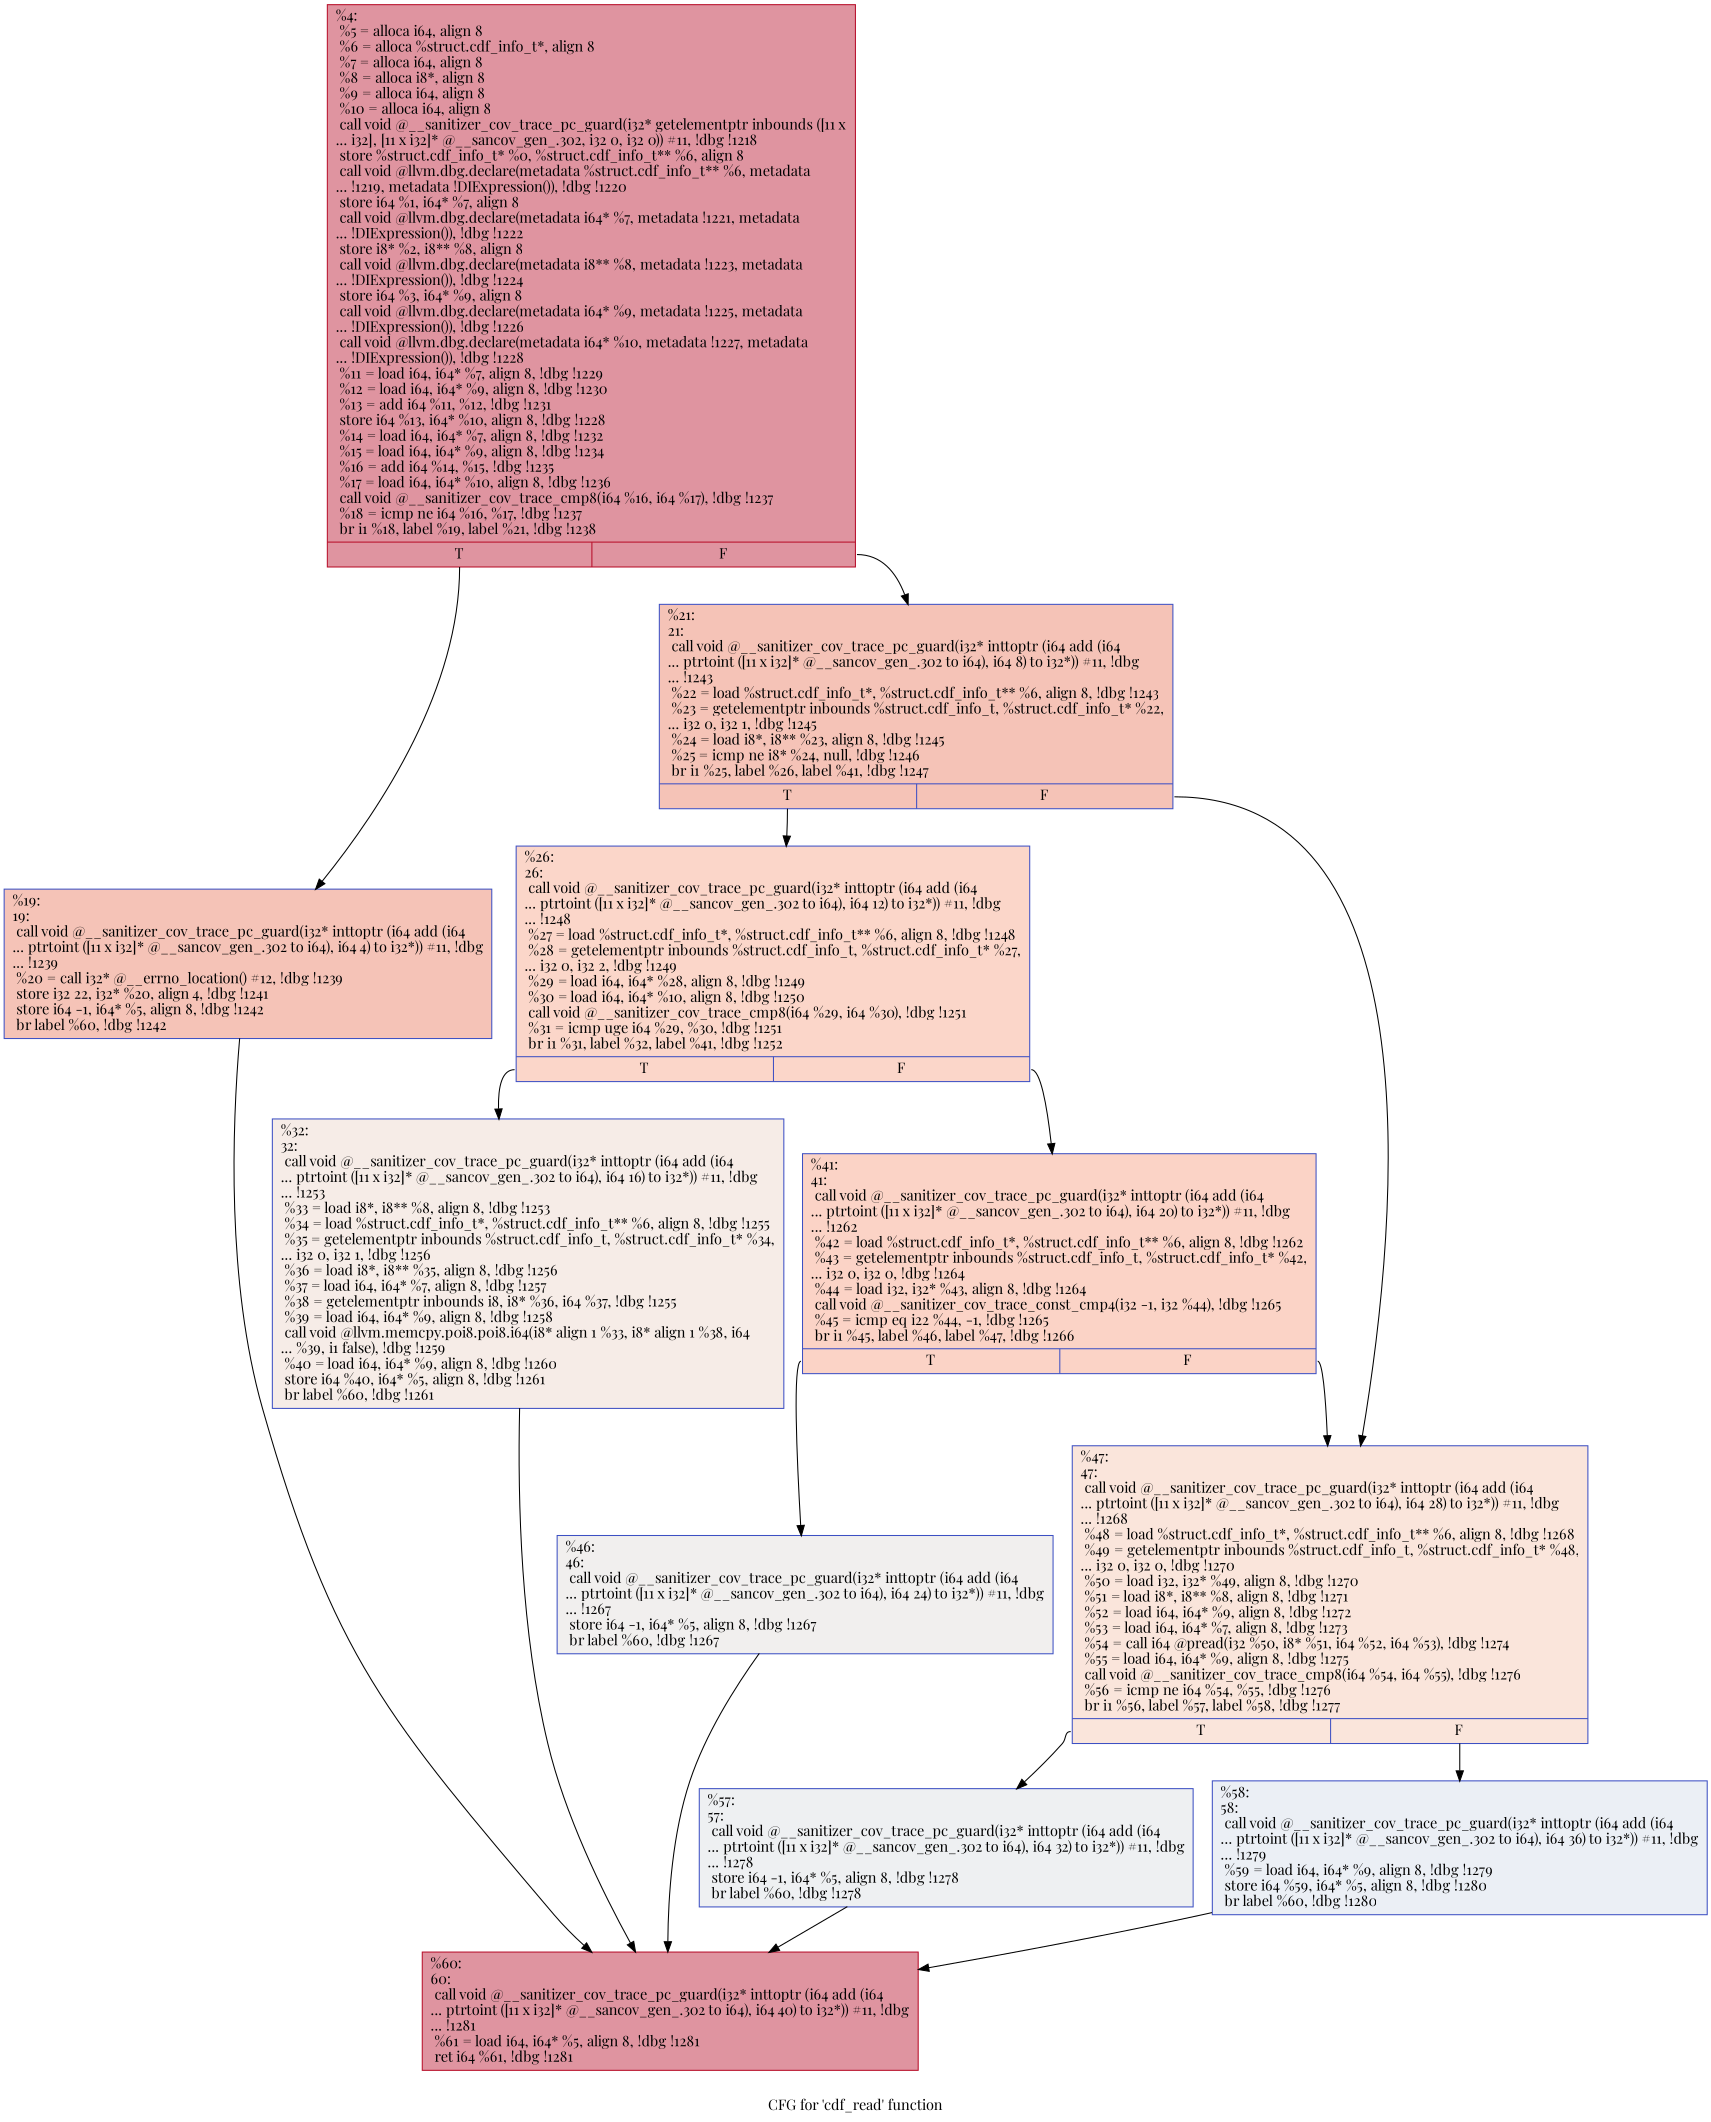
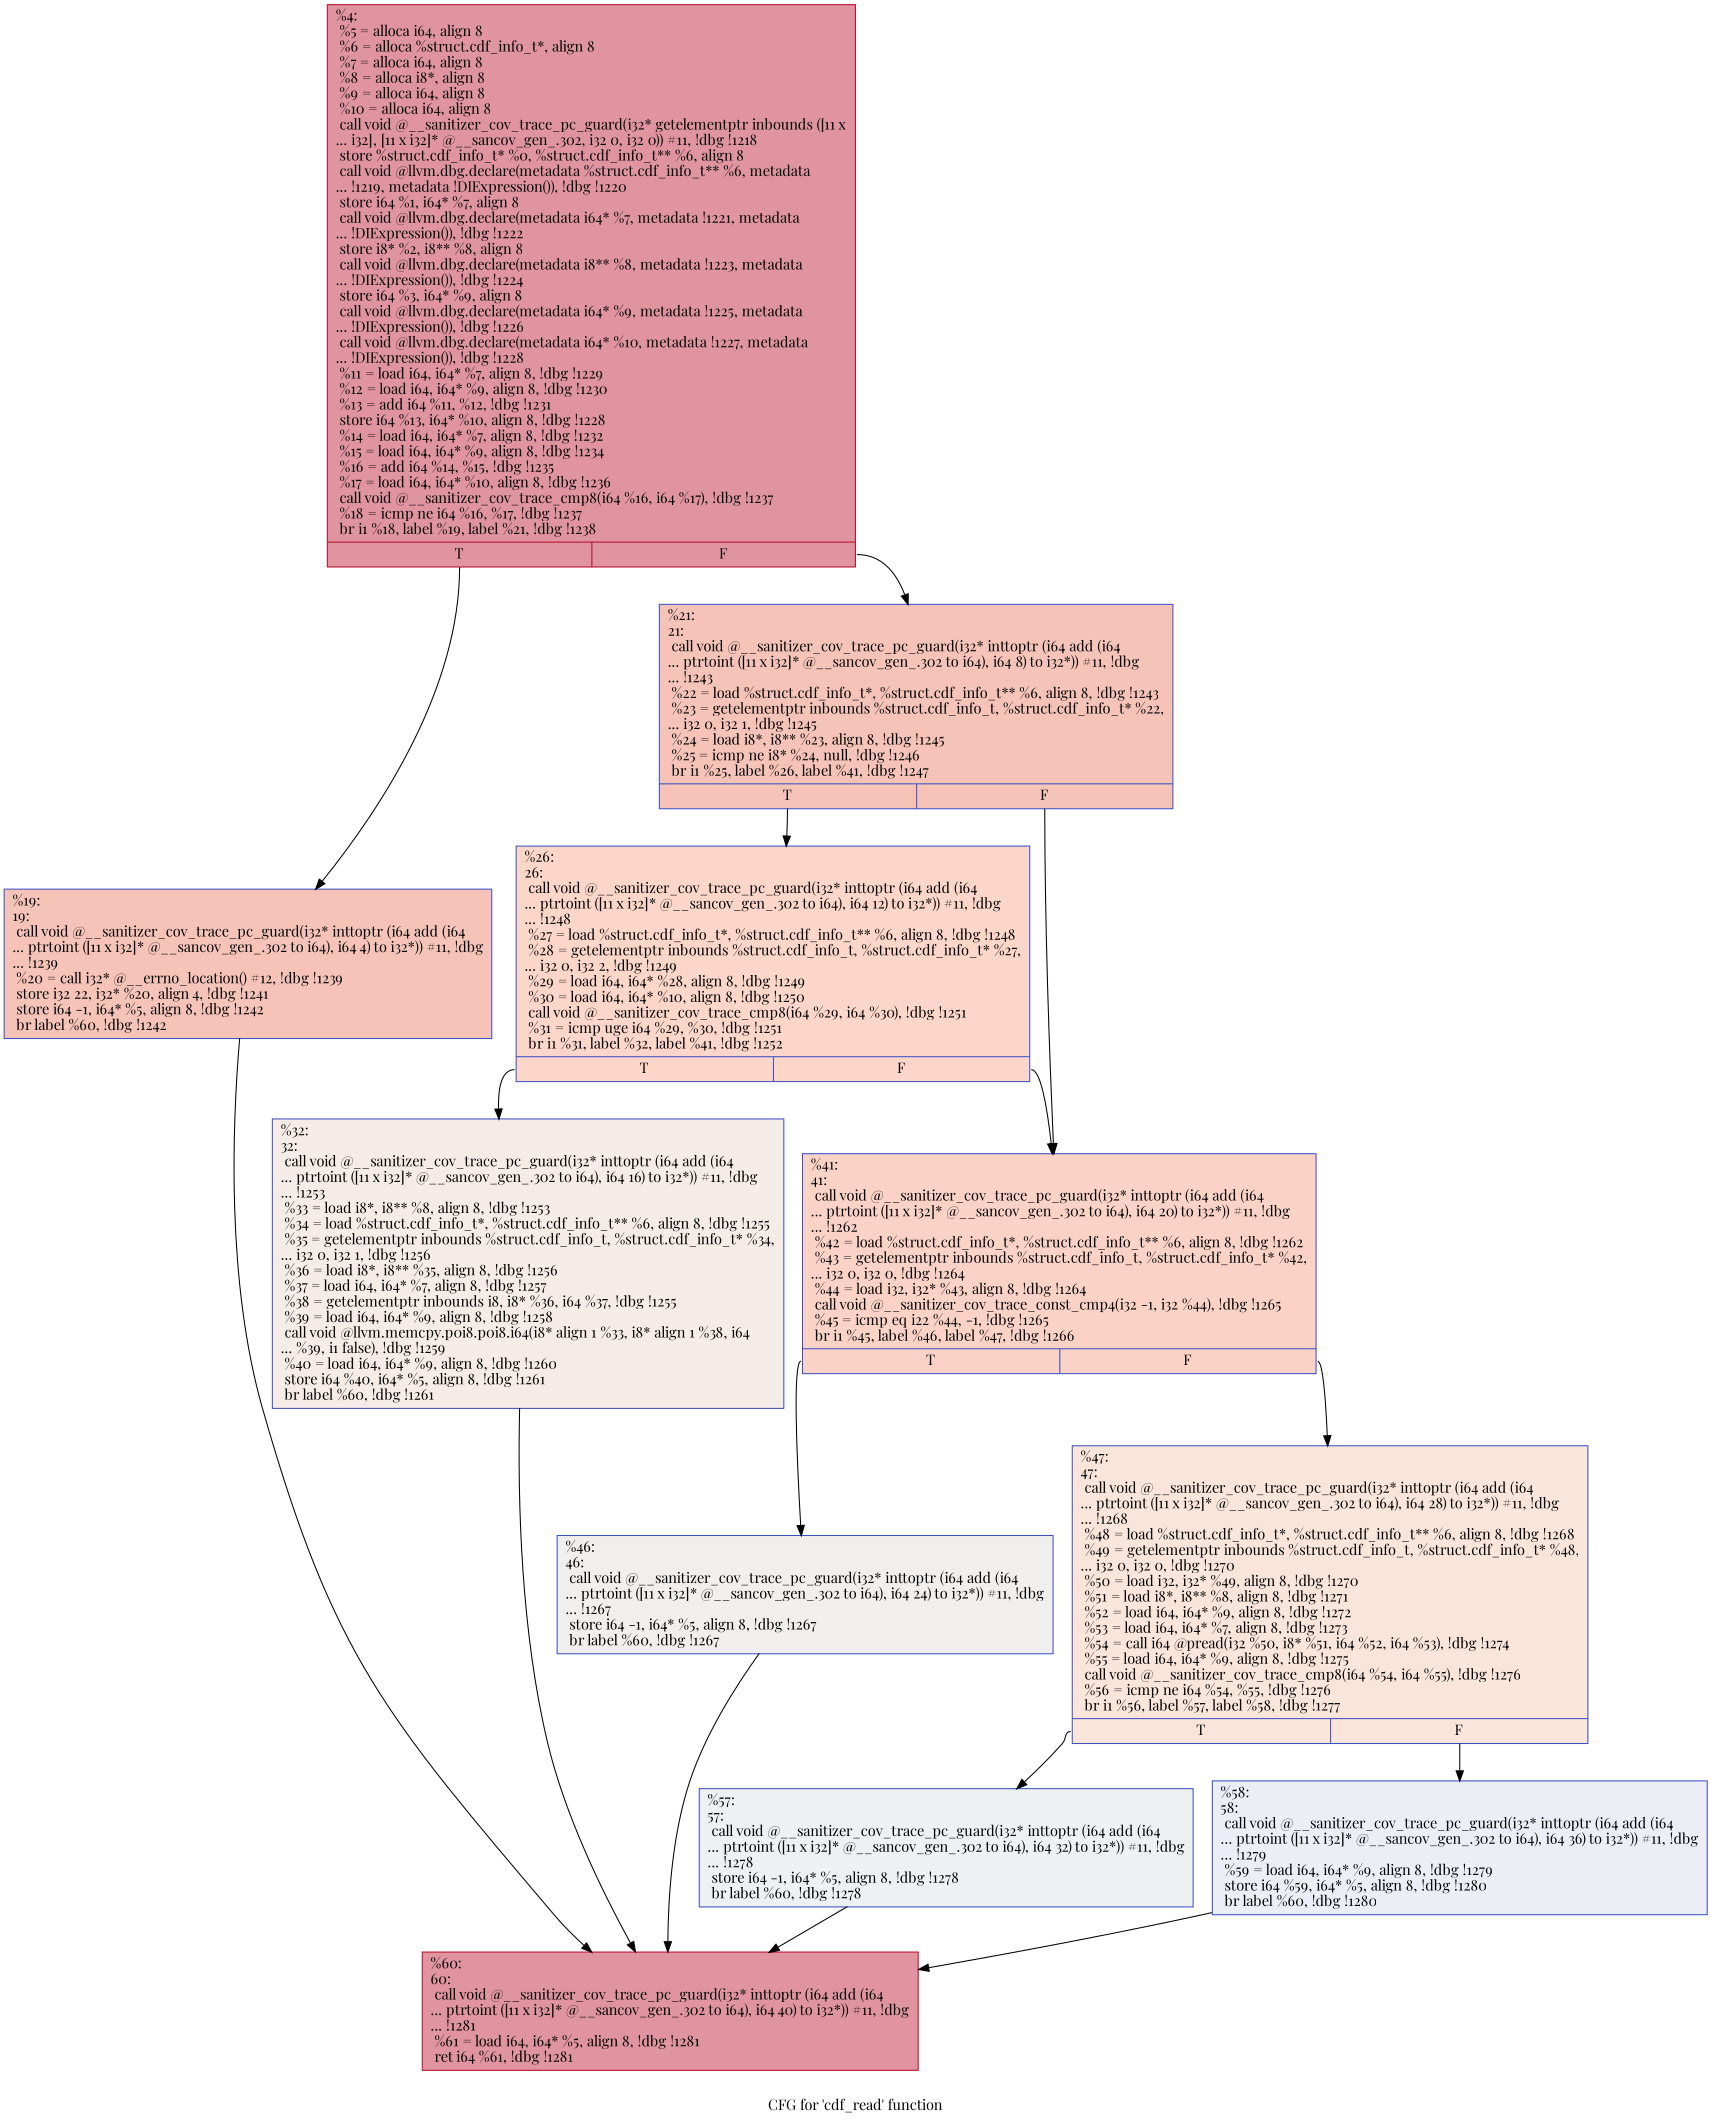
(1382, 1063) -> (1047, 976)
